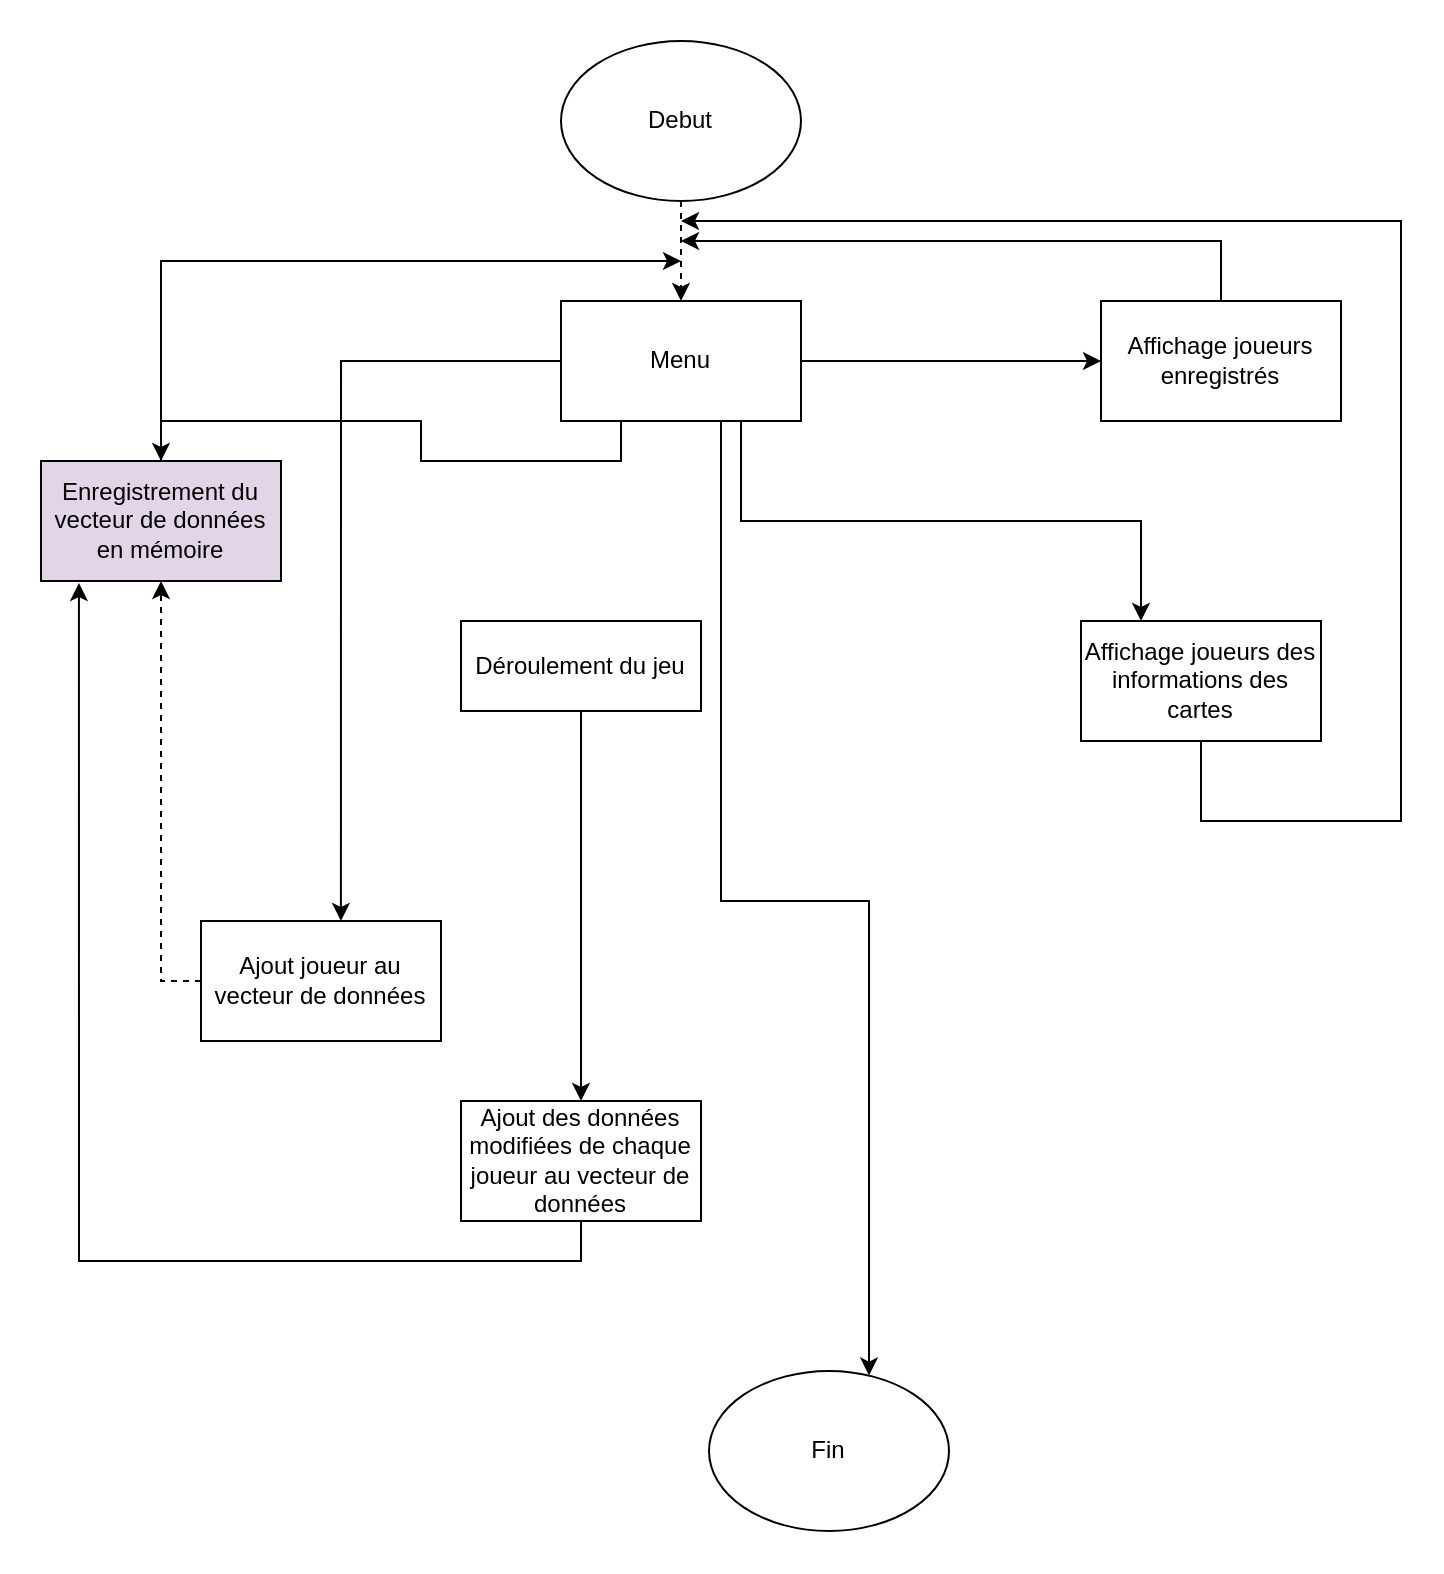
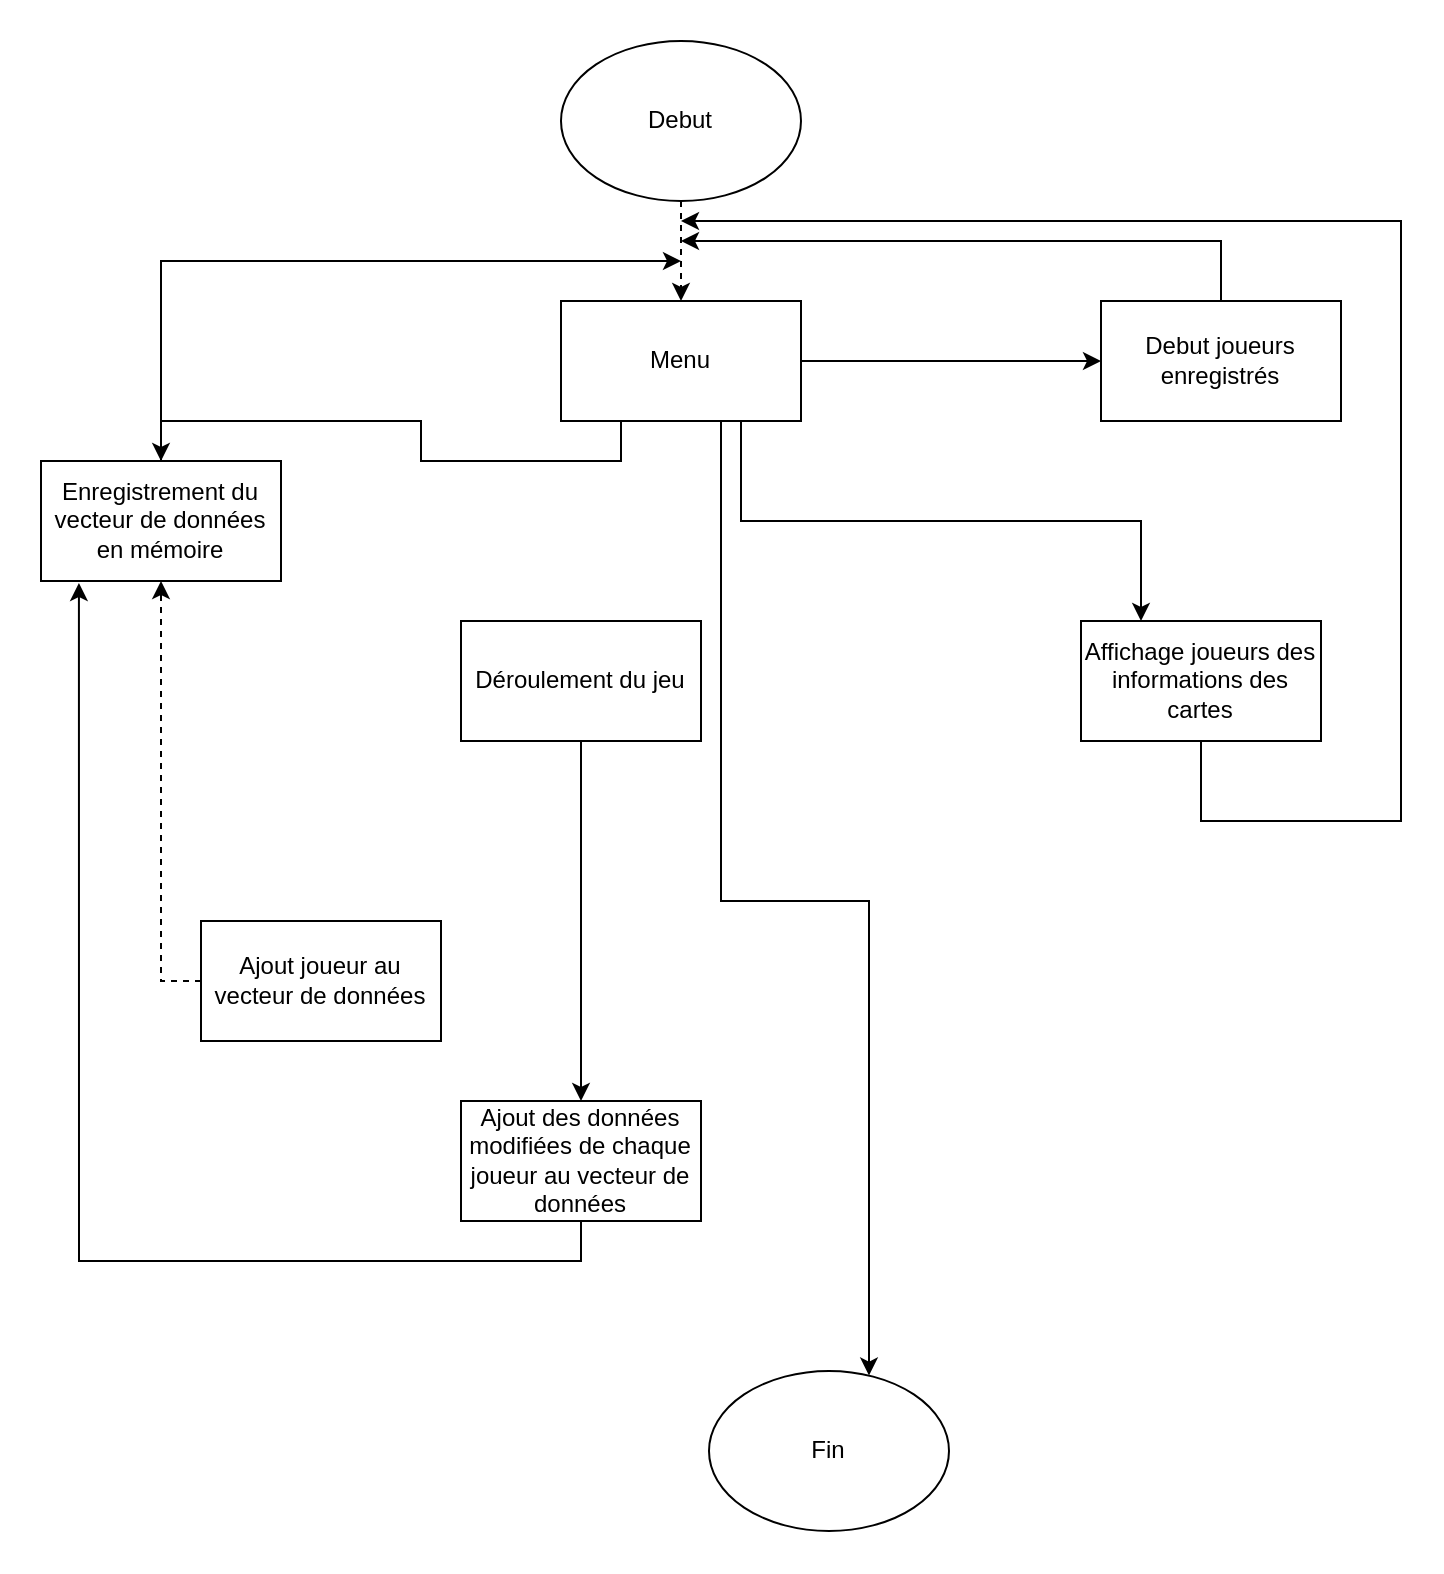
(1221, 361) -> (1221, 361)
(161, 521) -> (161, 521)
(341, 524) -> none
(581, 666) -> (581, 681)
